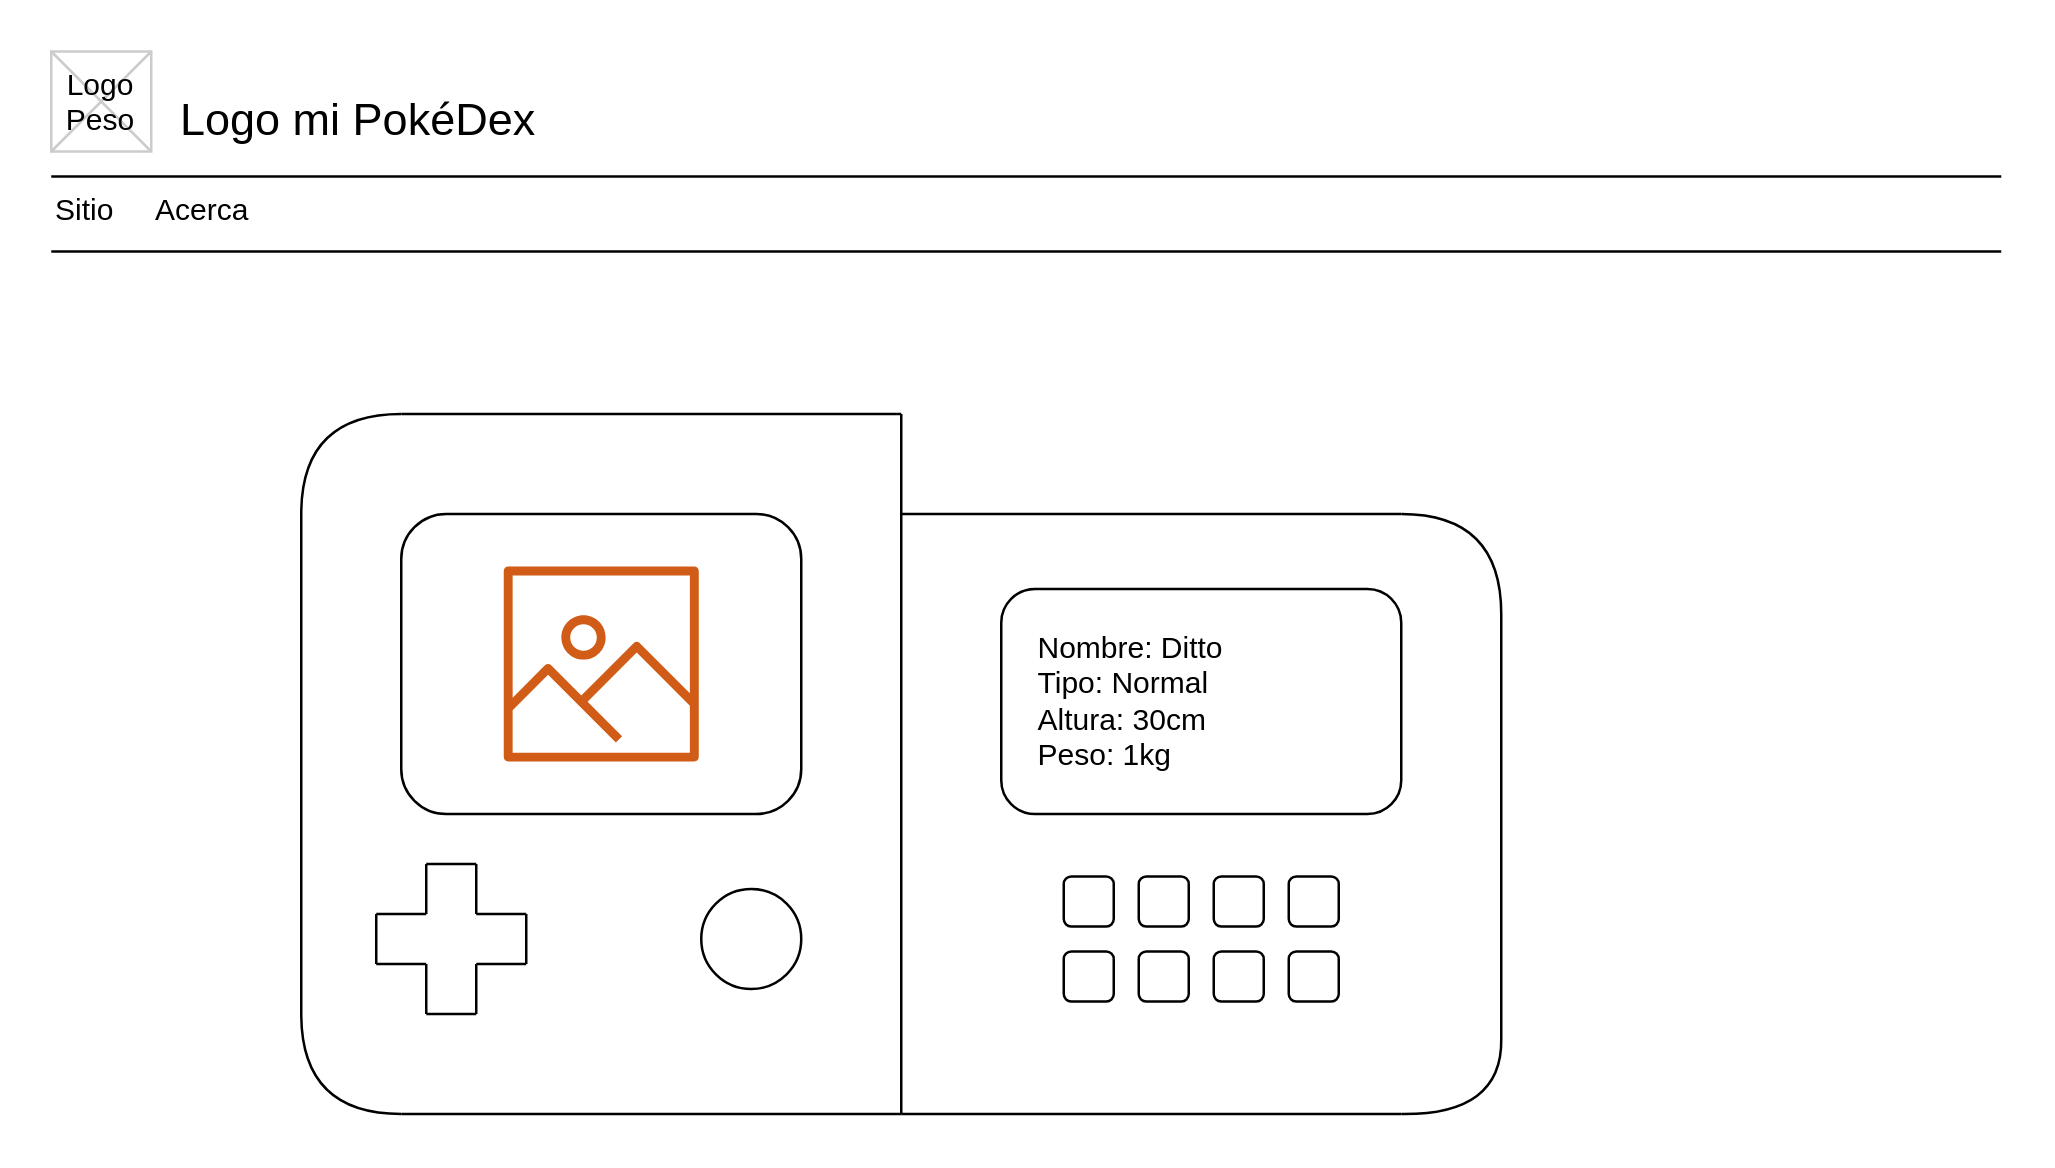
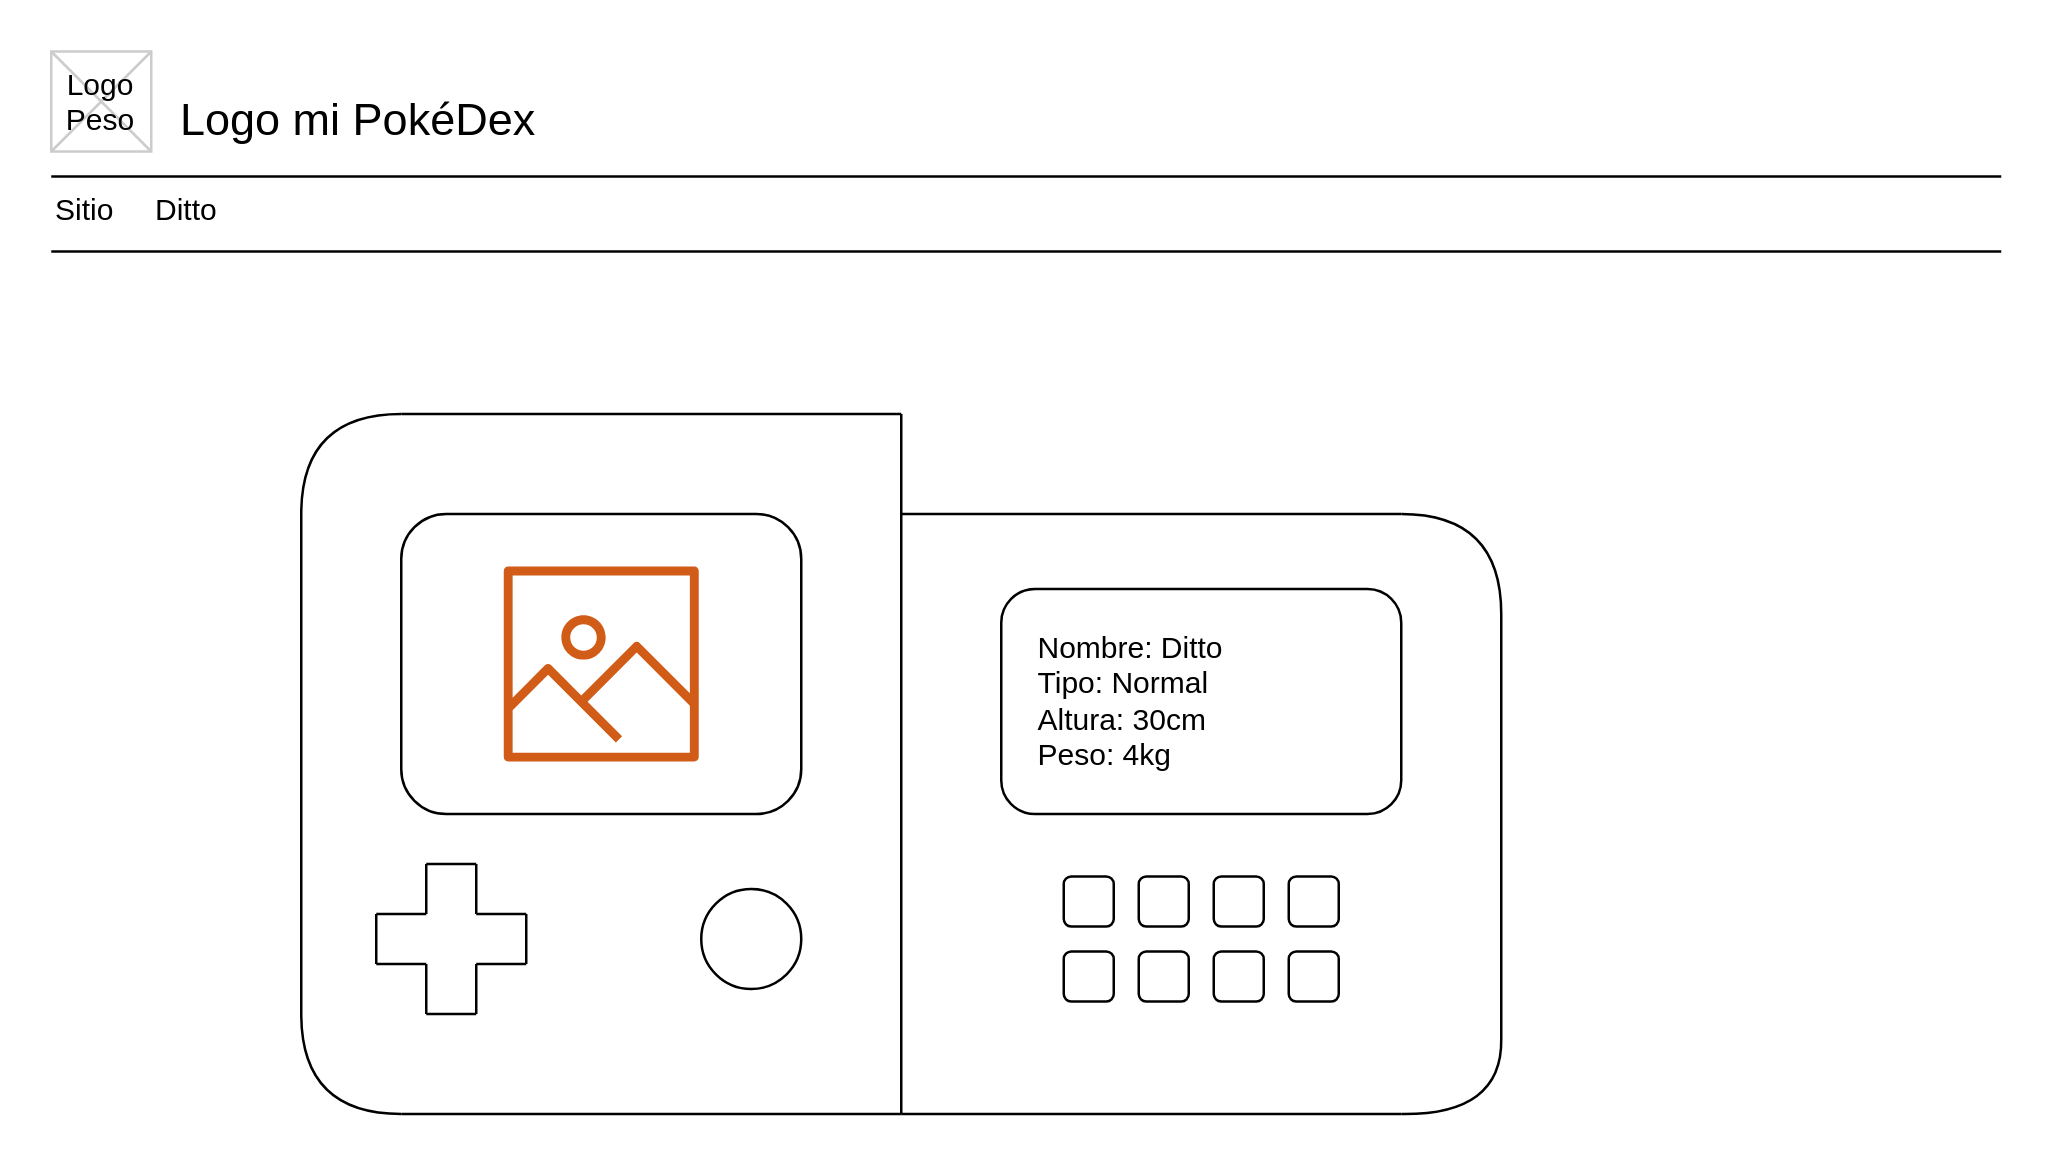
(205, 210) -> (193, 210)
(1136, 701) -> (1136, 701)
